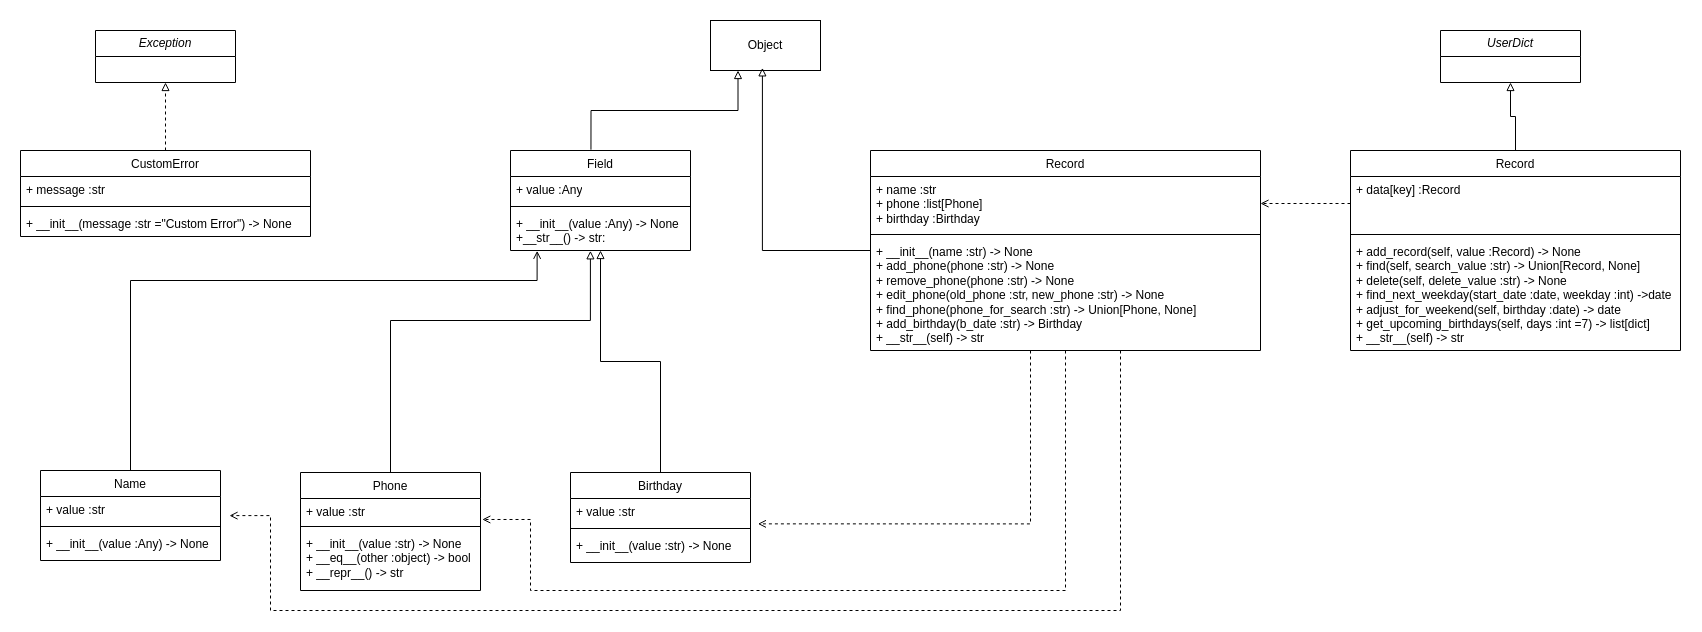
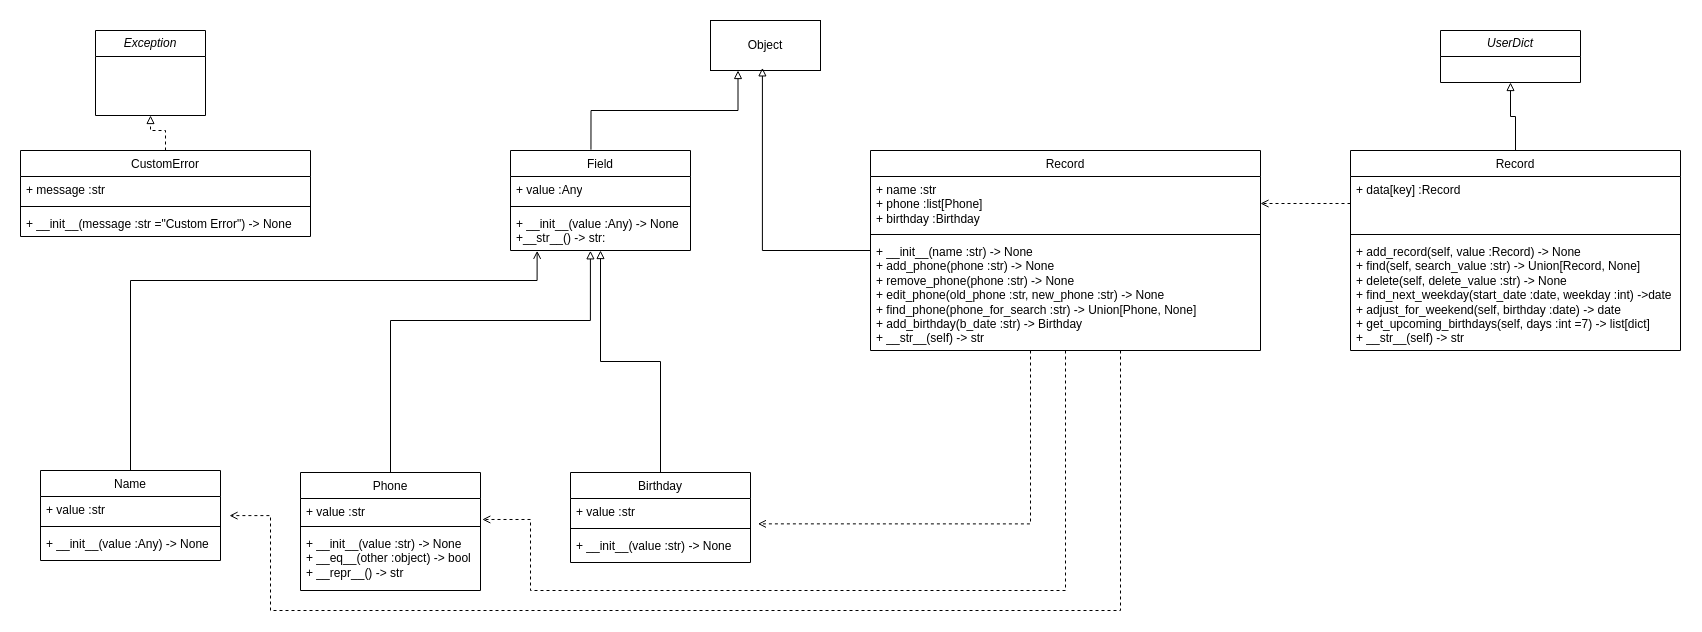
(166, 57) -> (151, 73)
